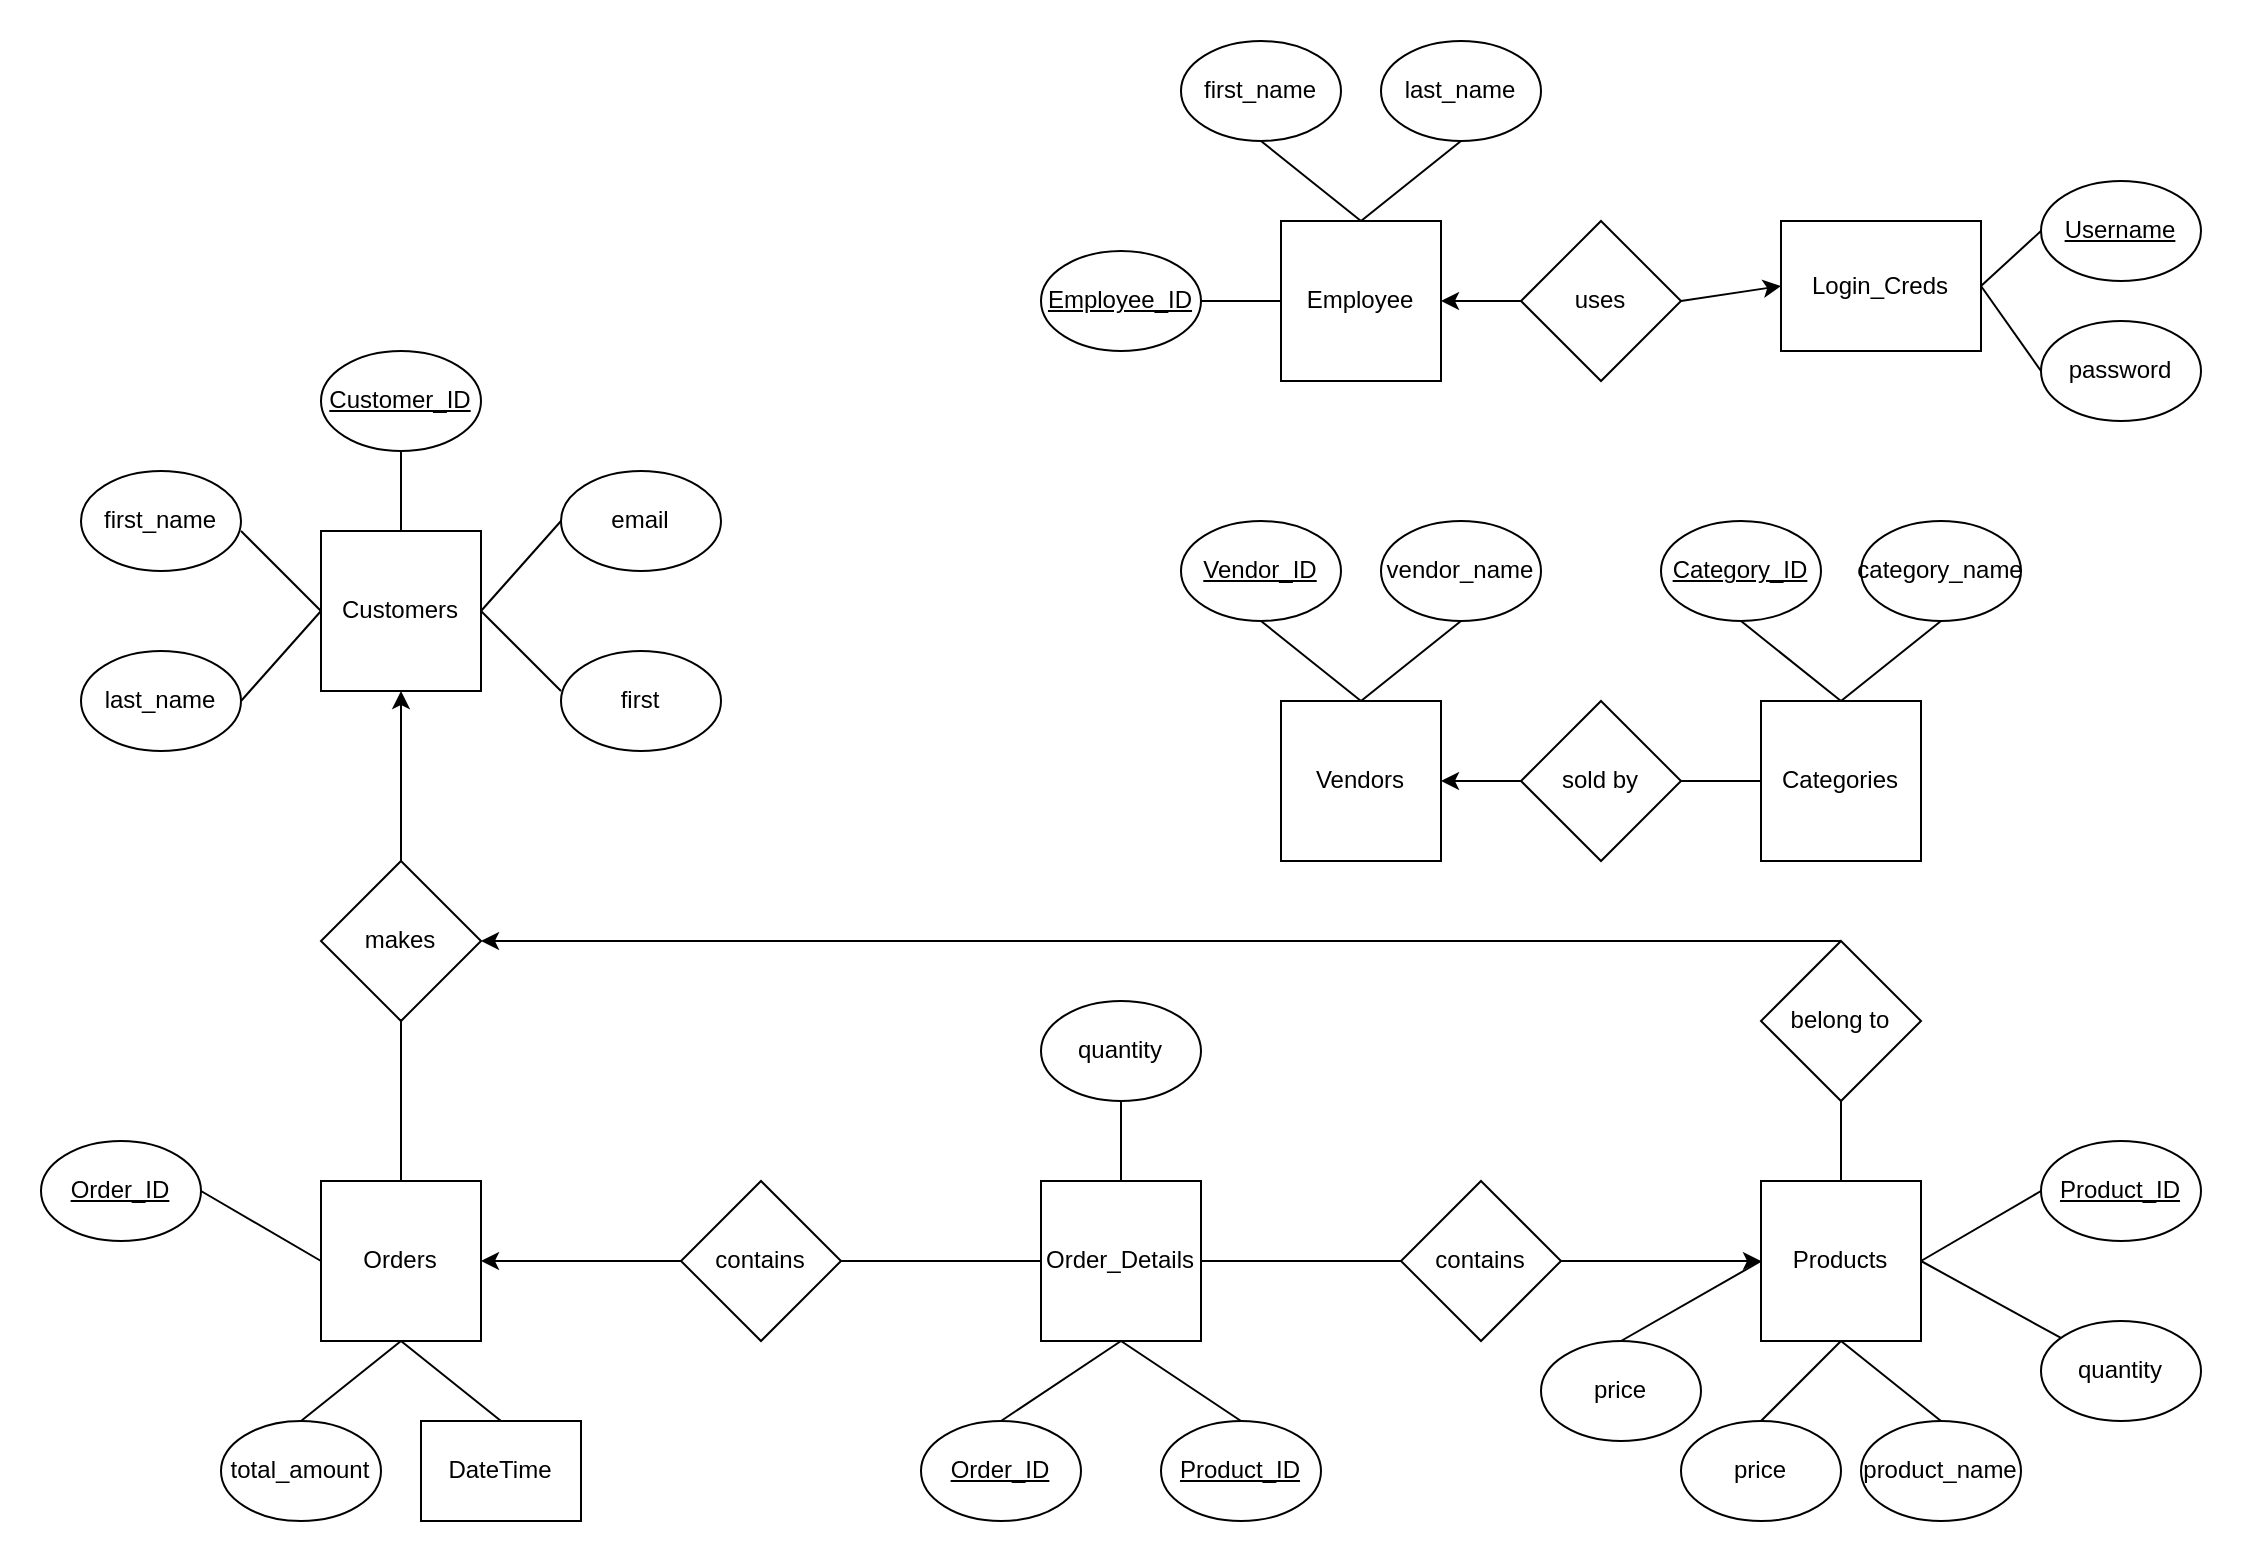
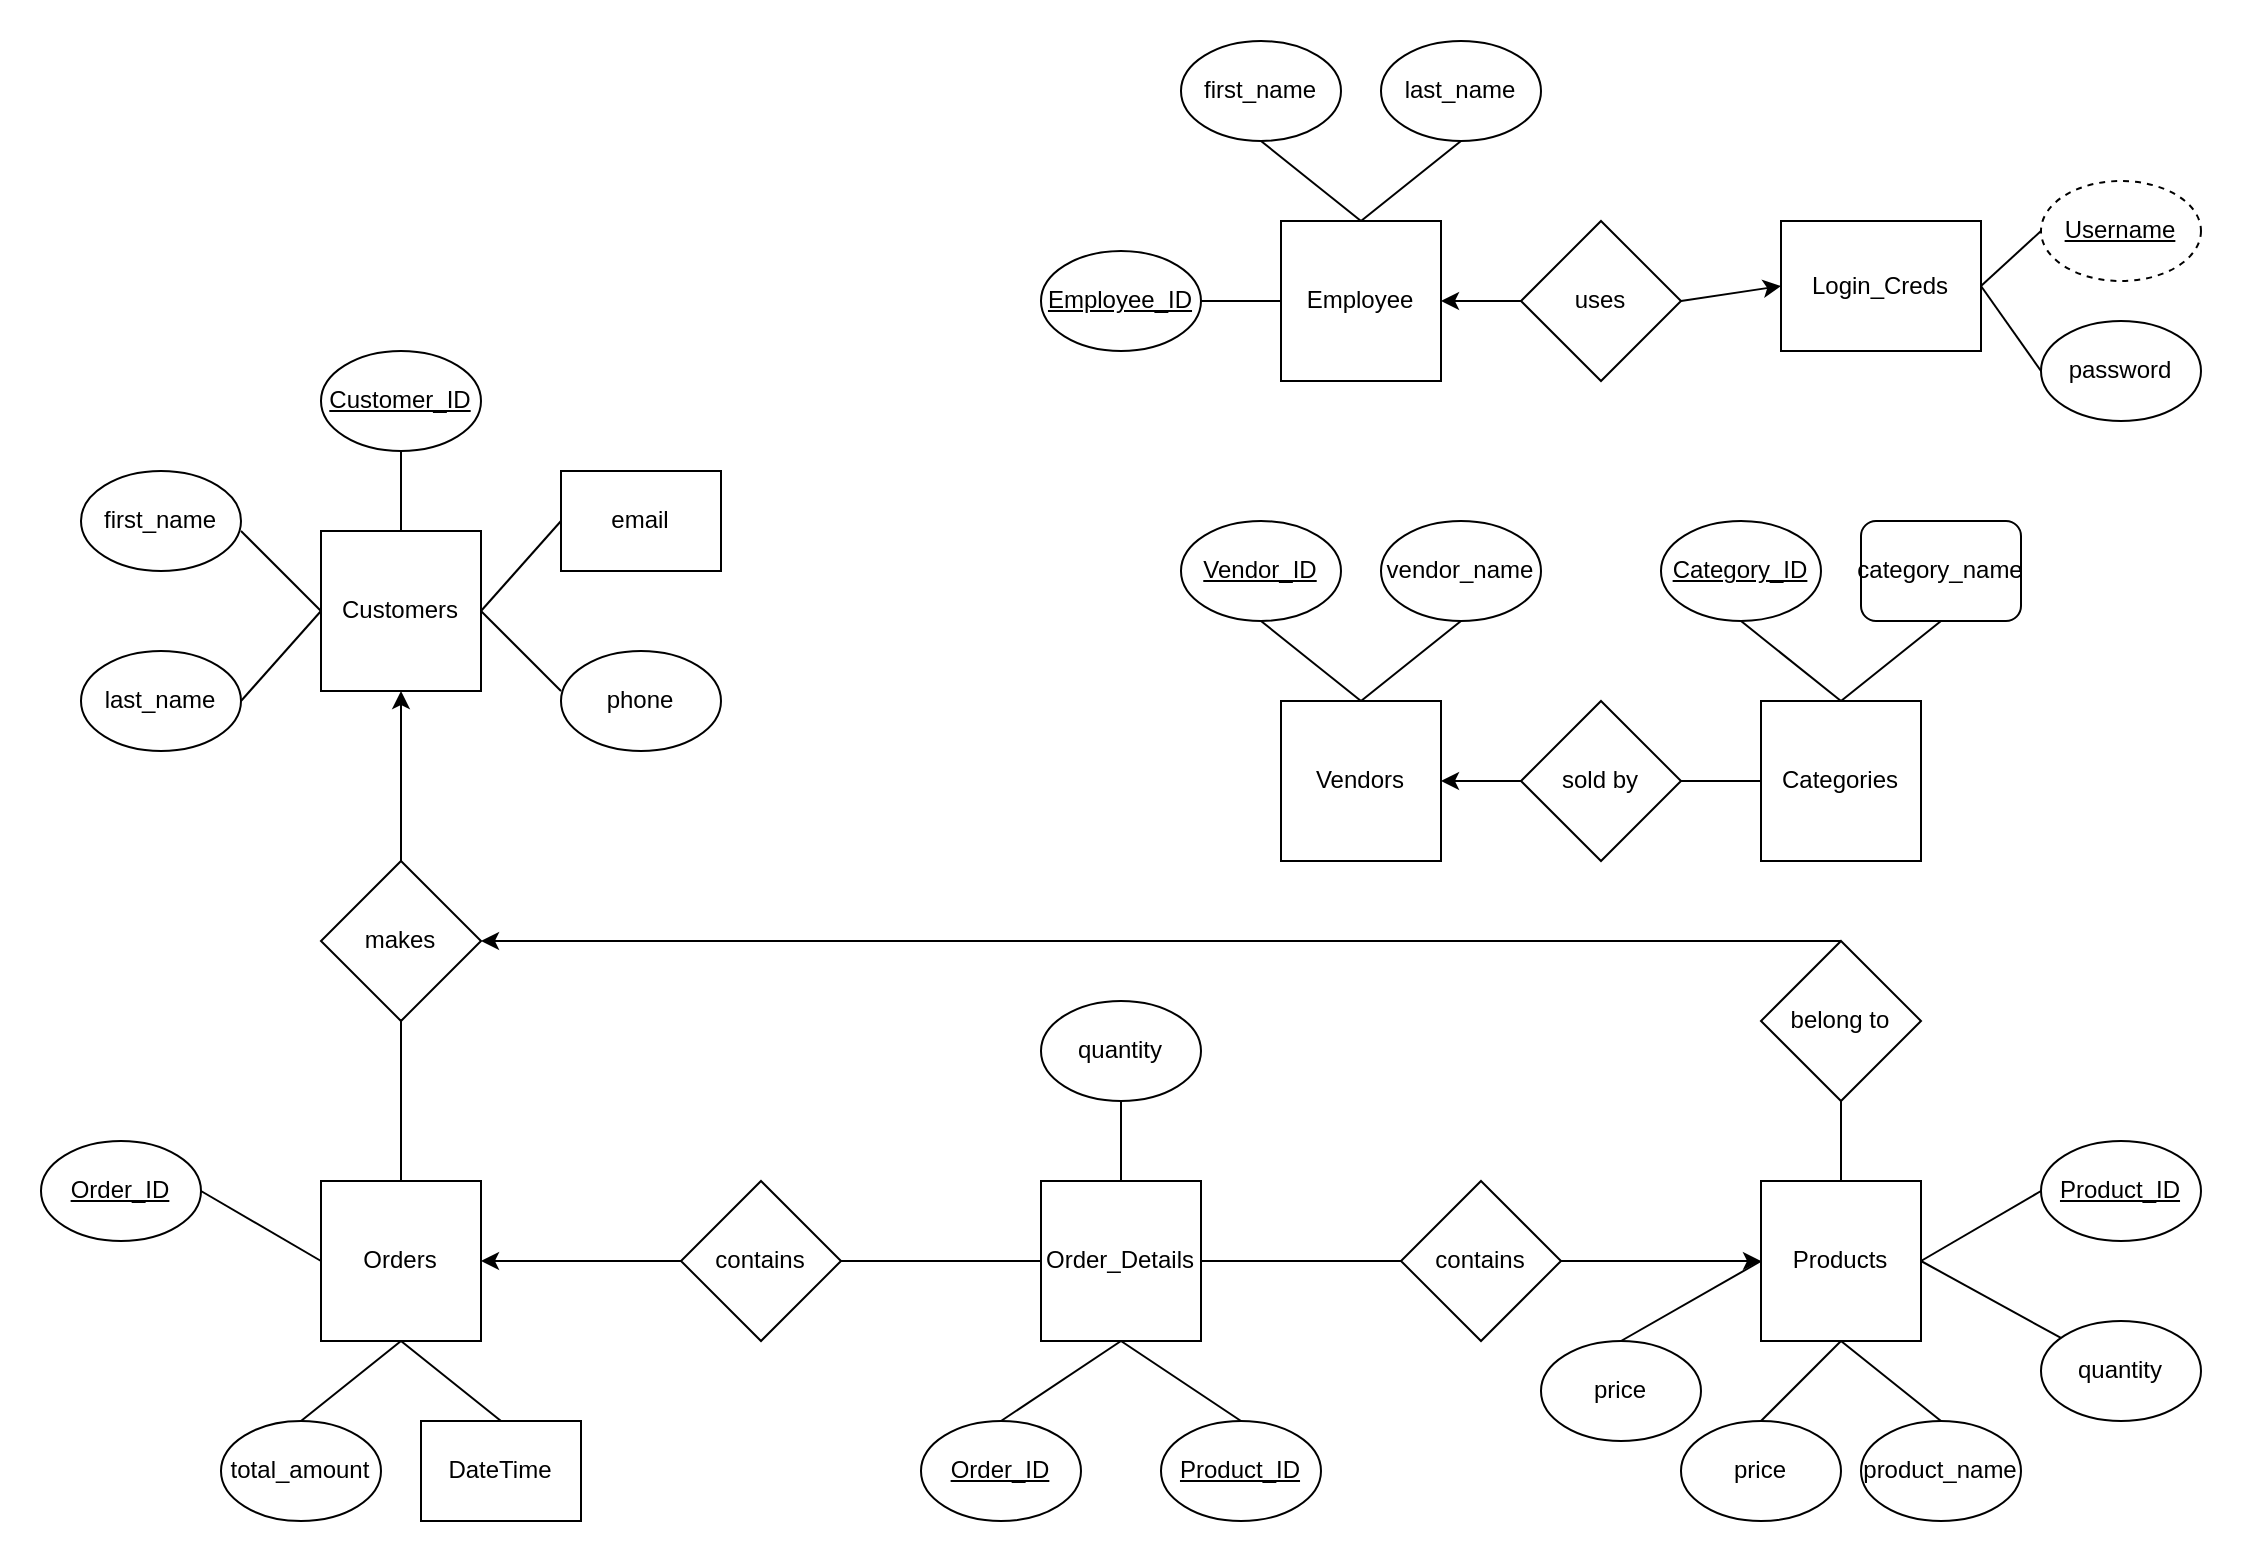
(2121, 231) -> (2121, 231)
(641, 521) -> (641, 521)
(1941, 571) -> (1941, 571)
(641, 701) -> (641, 701)
